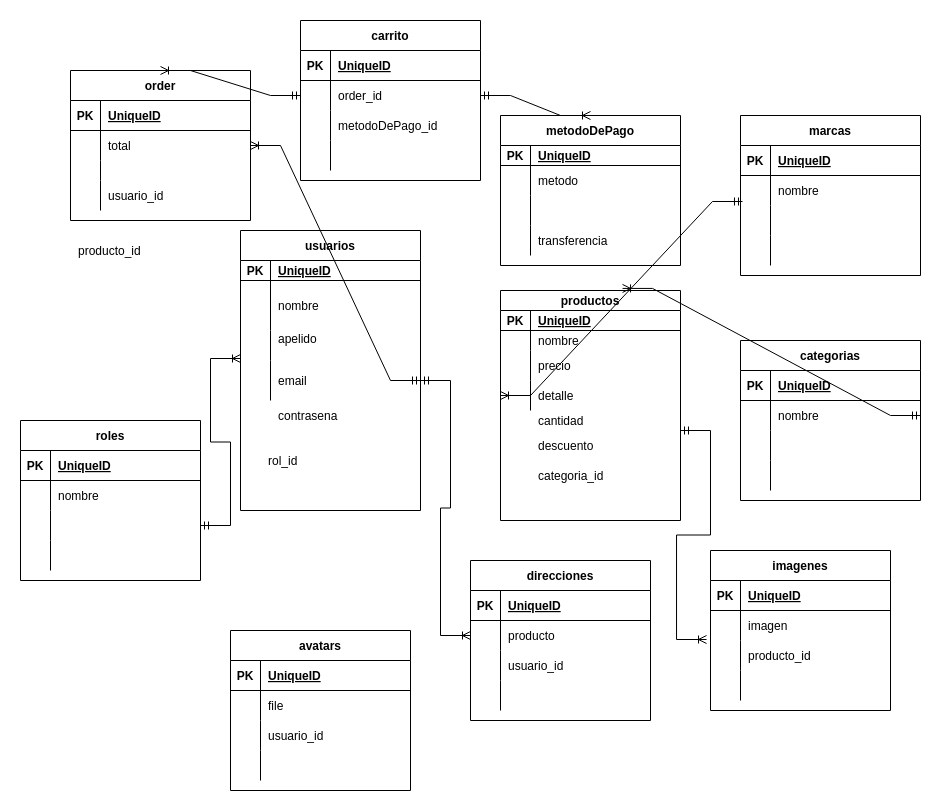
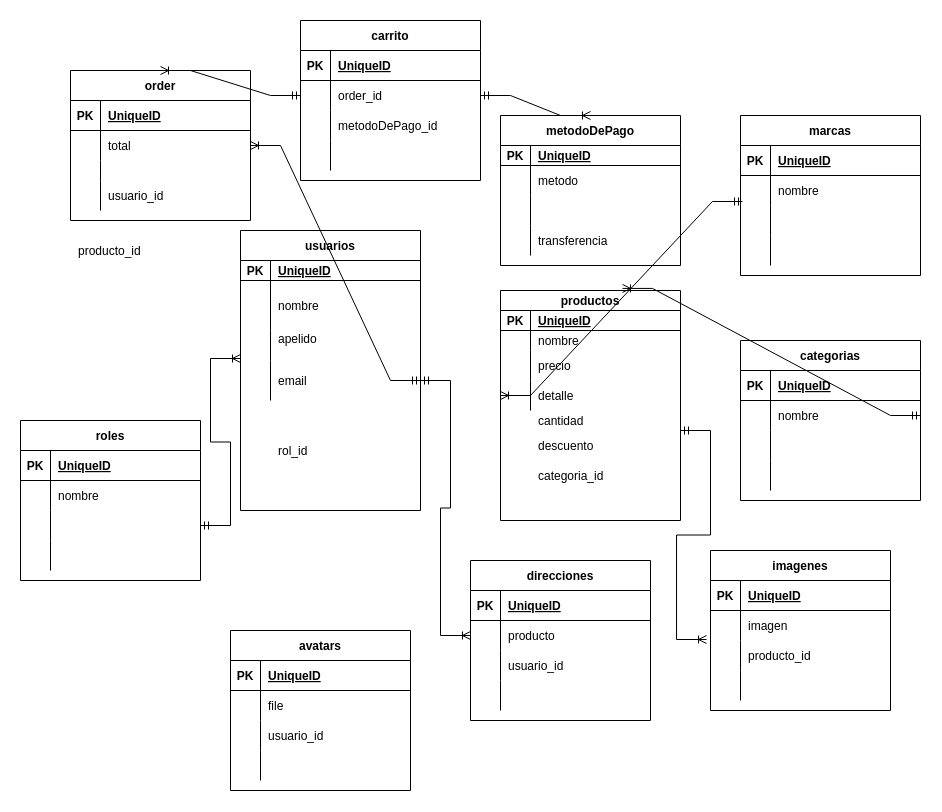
(346, 416) -> none
(336, 461) -> (346, 451)
